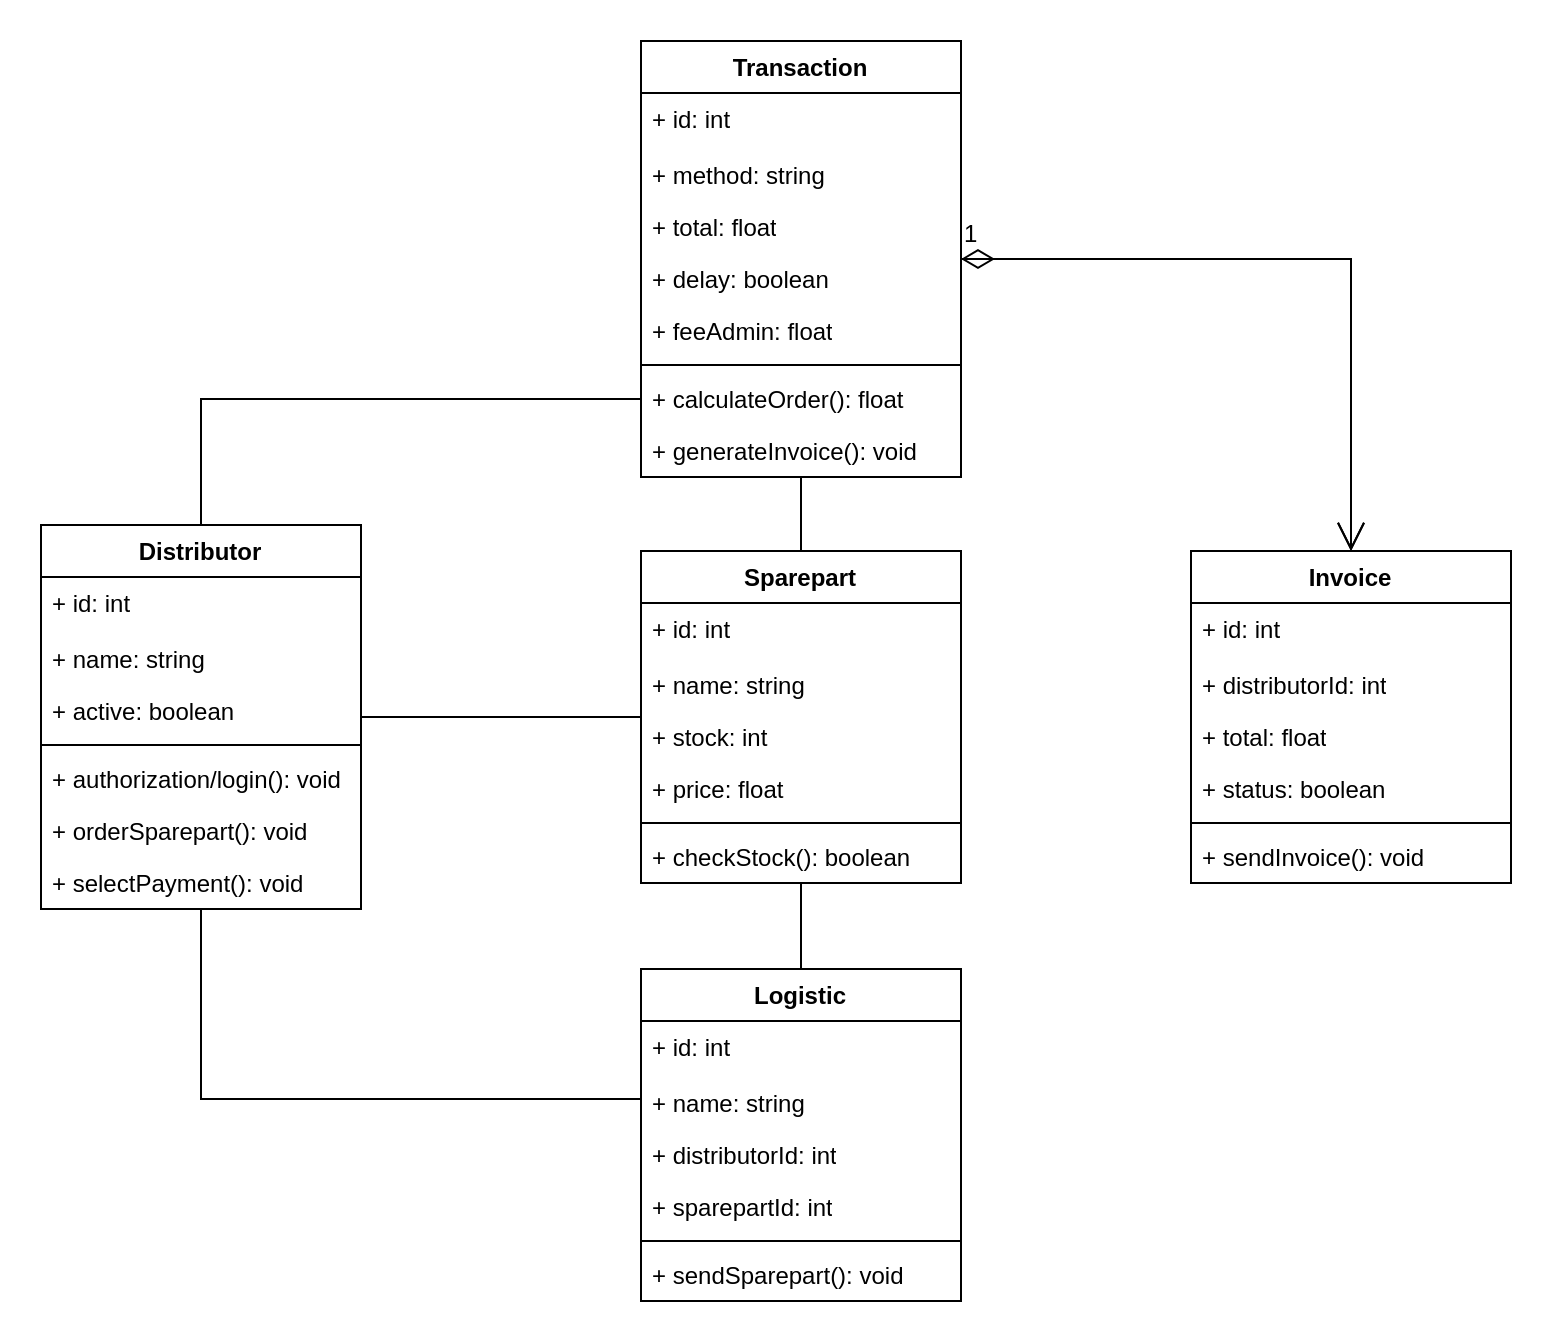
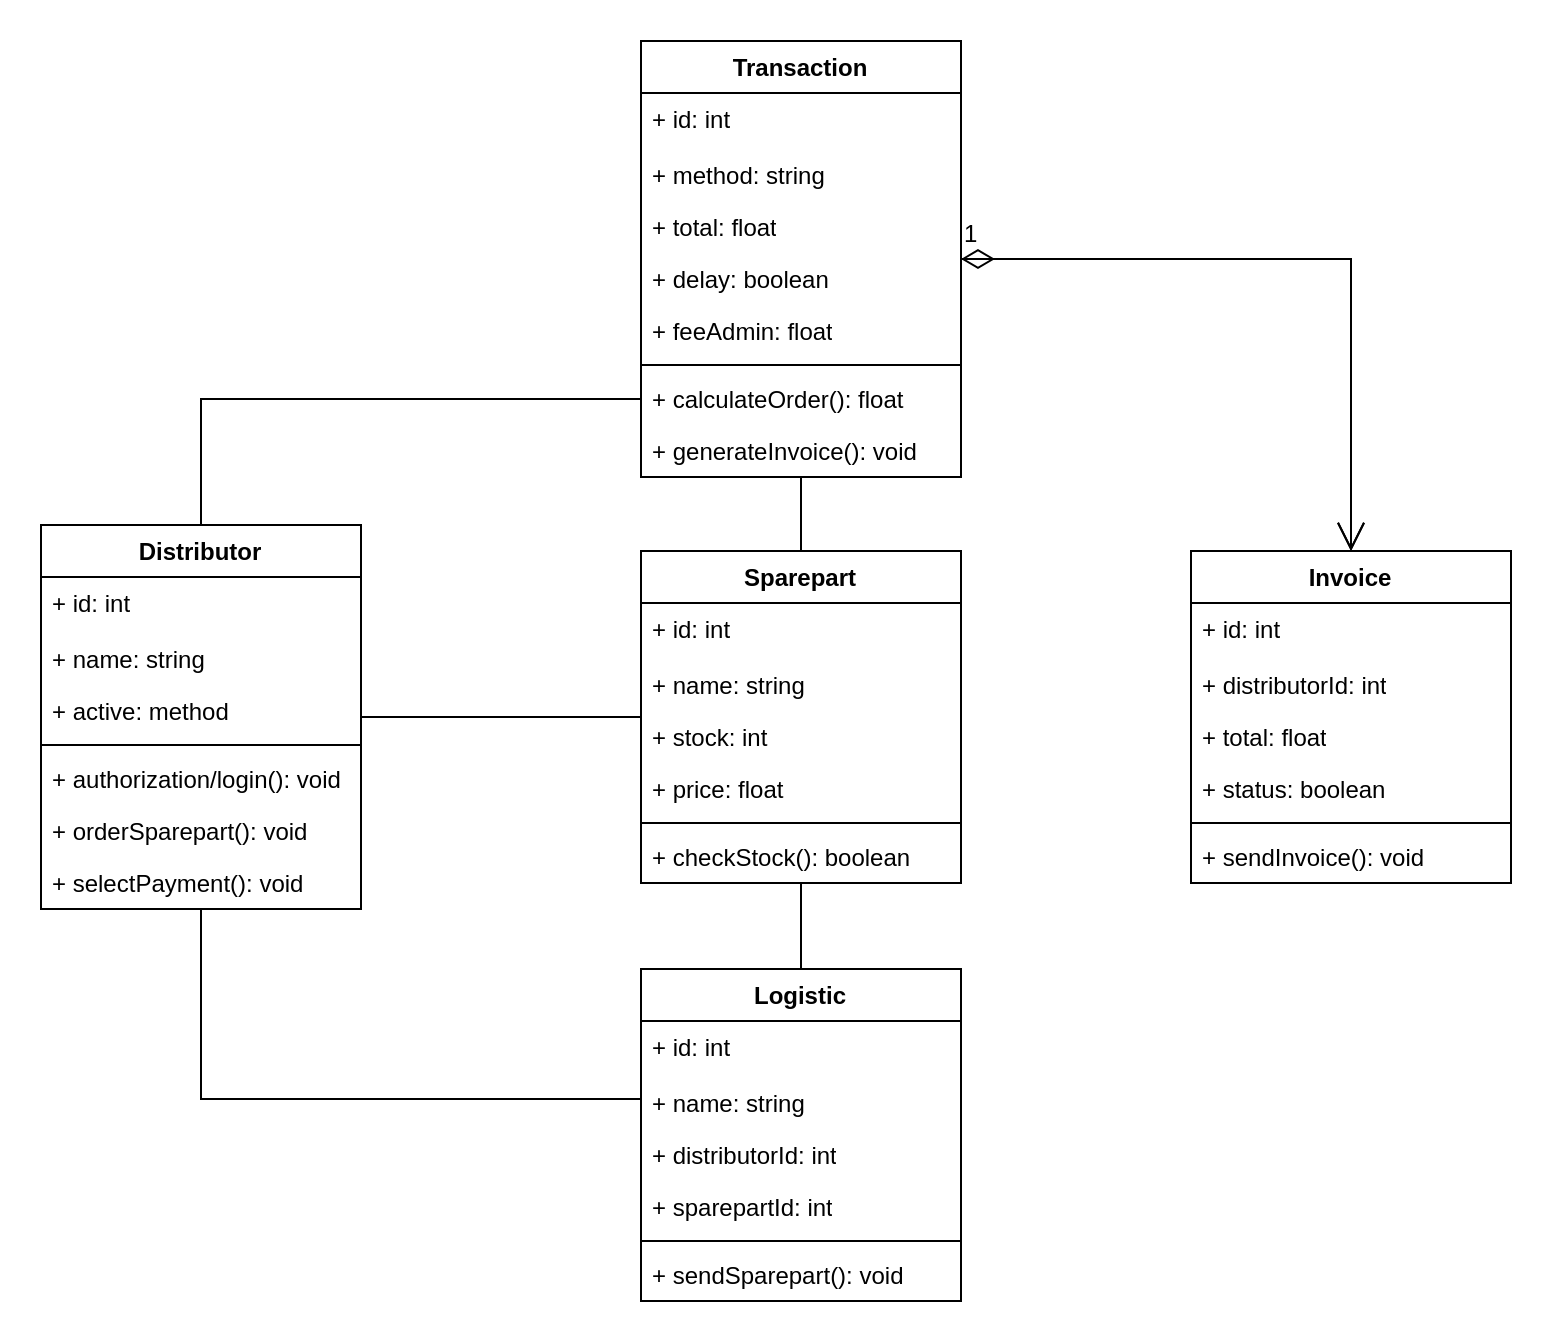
(152, 713) -> (148, 713)
